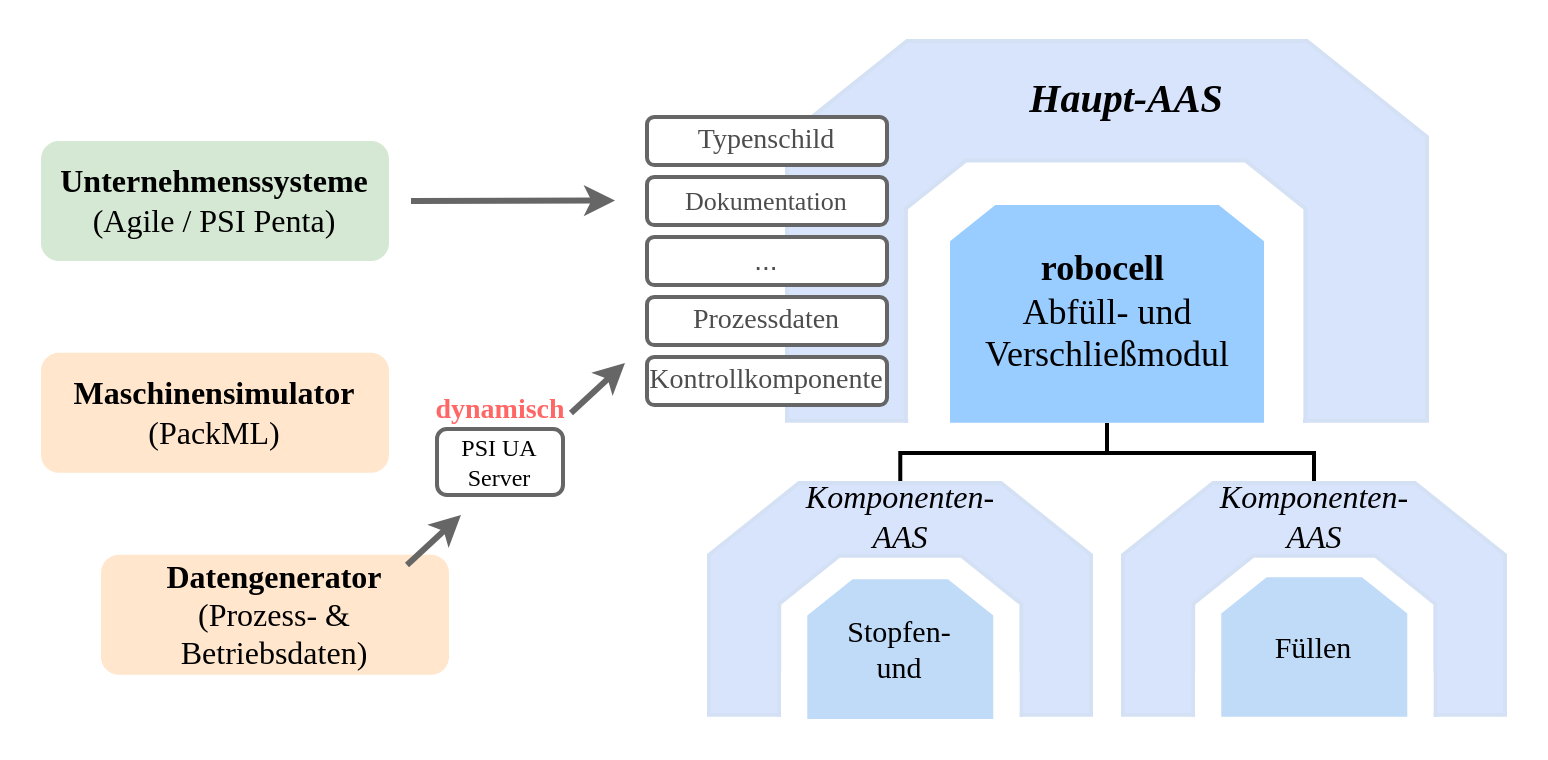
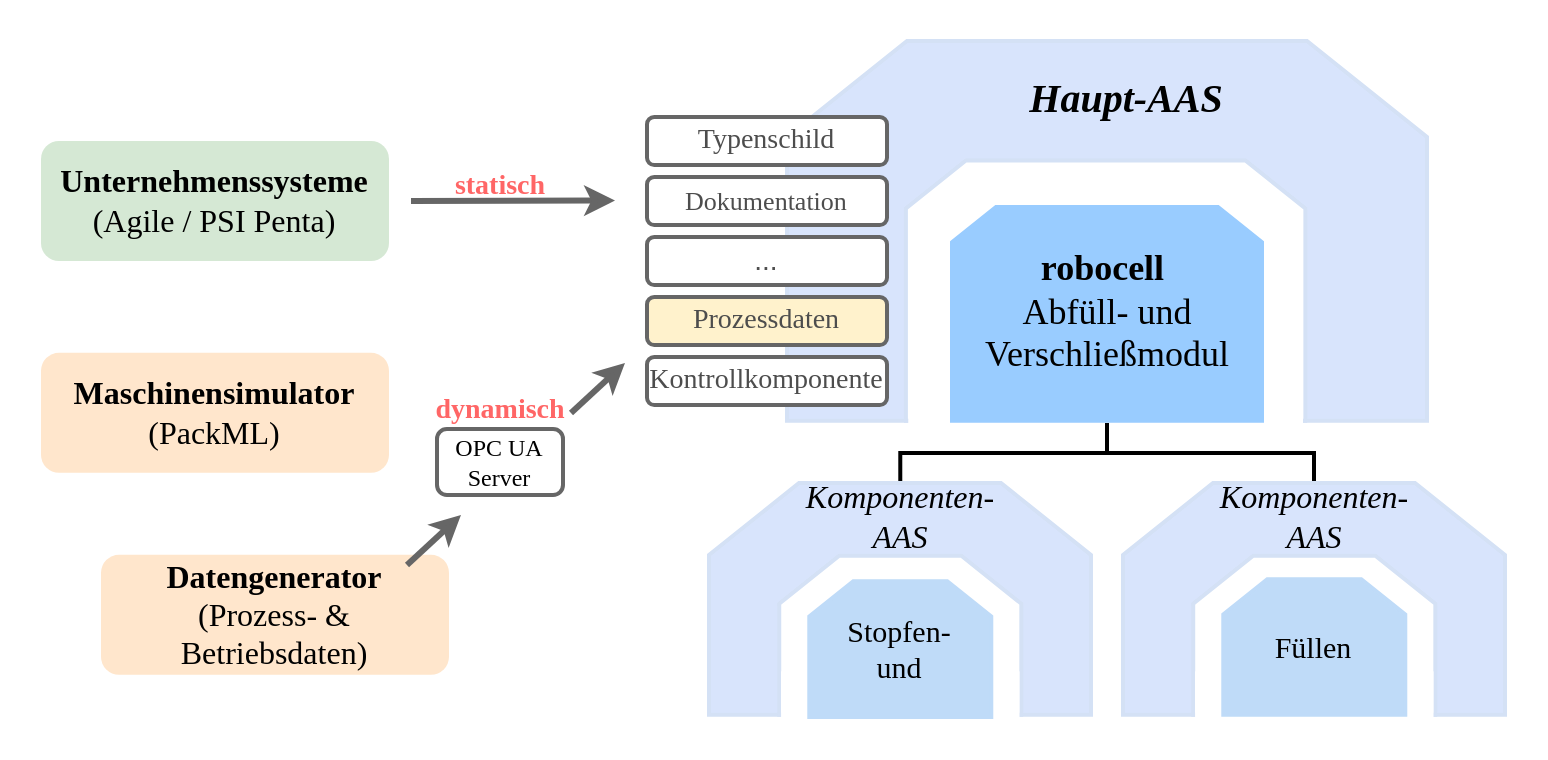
none -> (500, 187)
(767, 321) -> (767, 321)
(500, 463) -> (500, 463)
